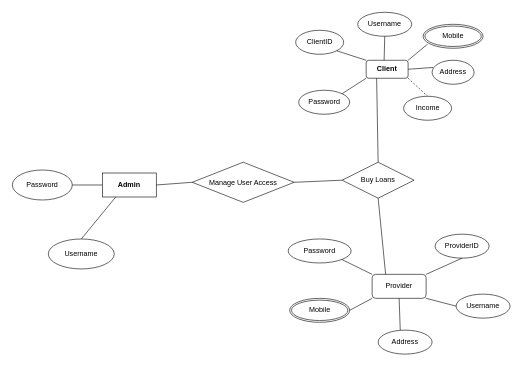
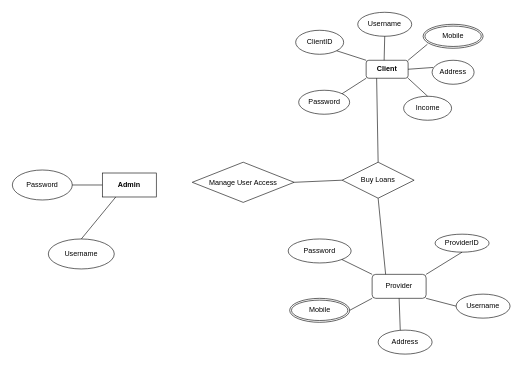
(417, 87) -> (417, 87)
(174, 184) -> none
(462, 246) -> (462, 243)
